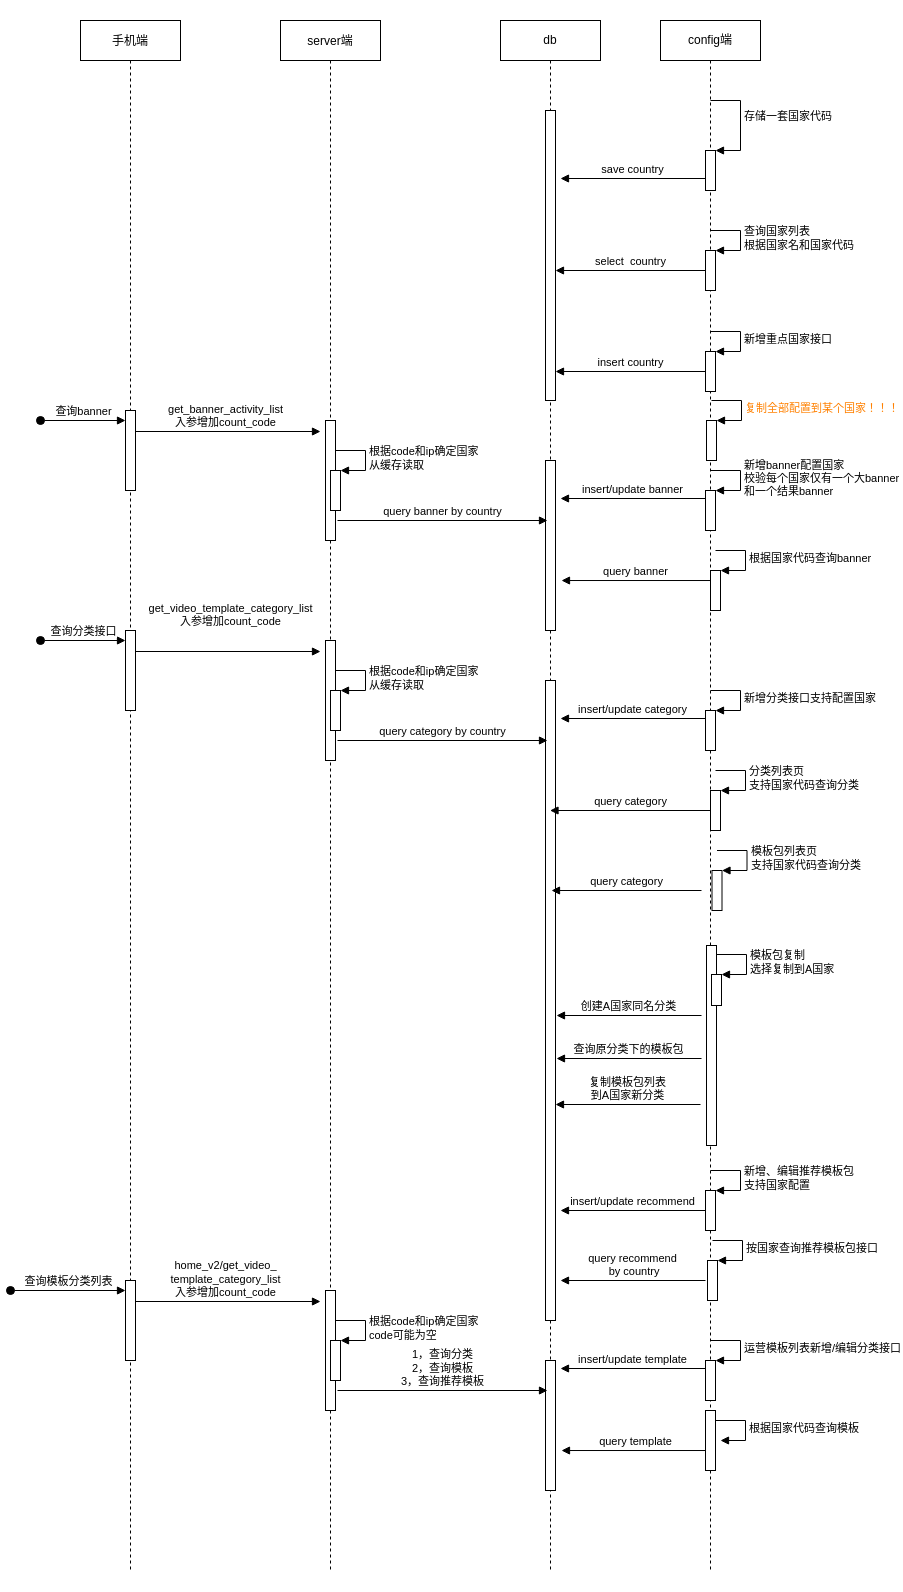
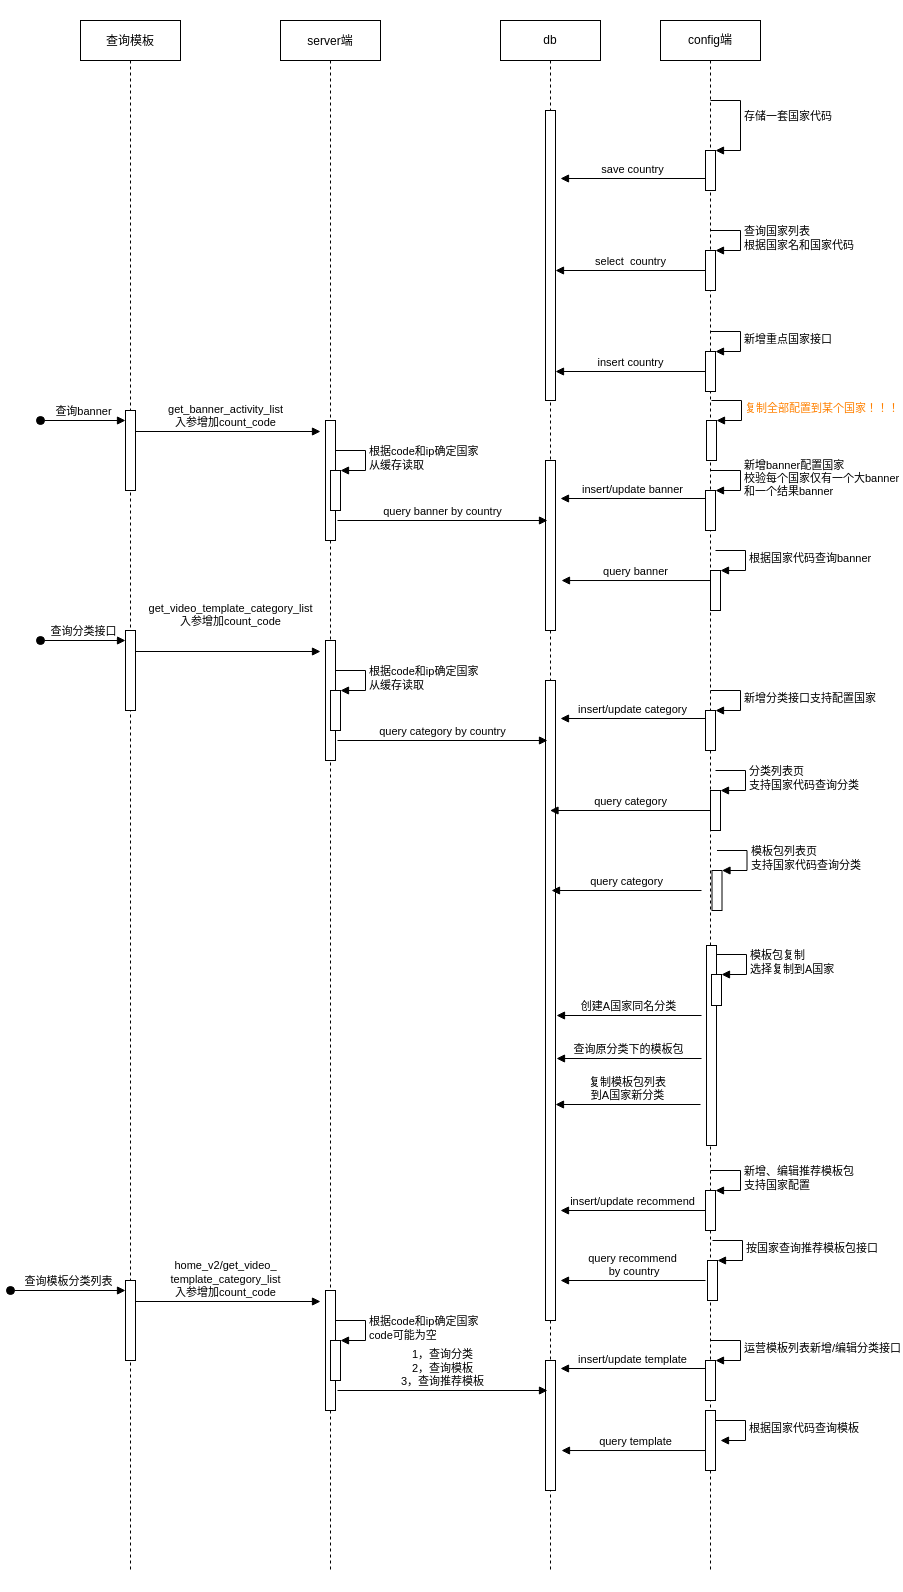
(130, 41) -> (130, 41)
